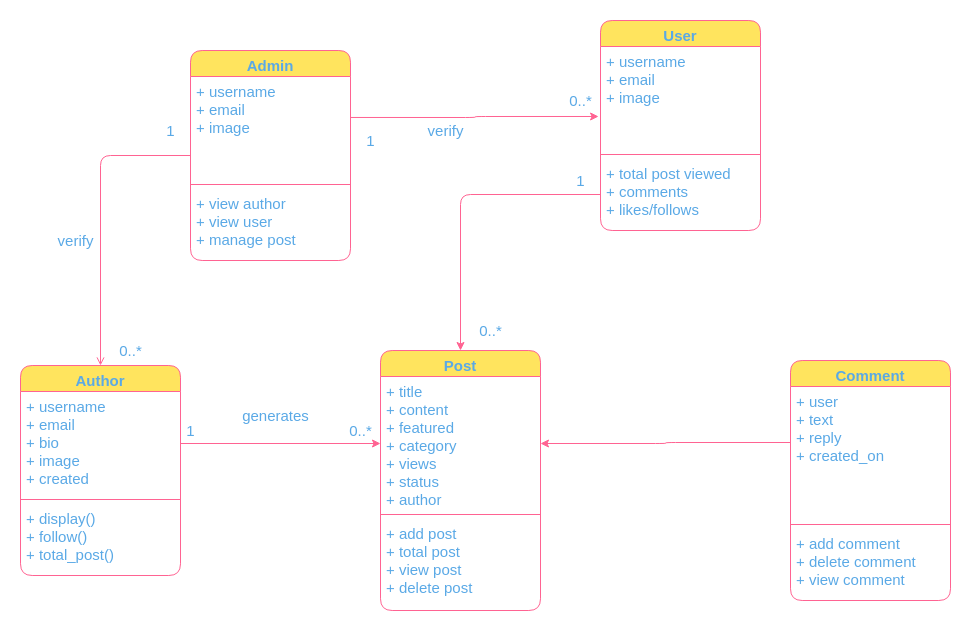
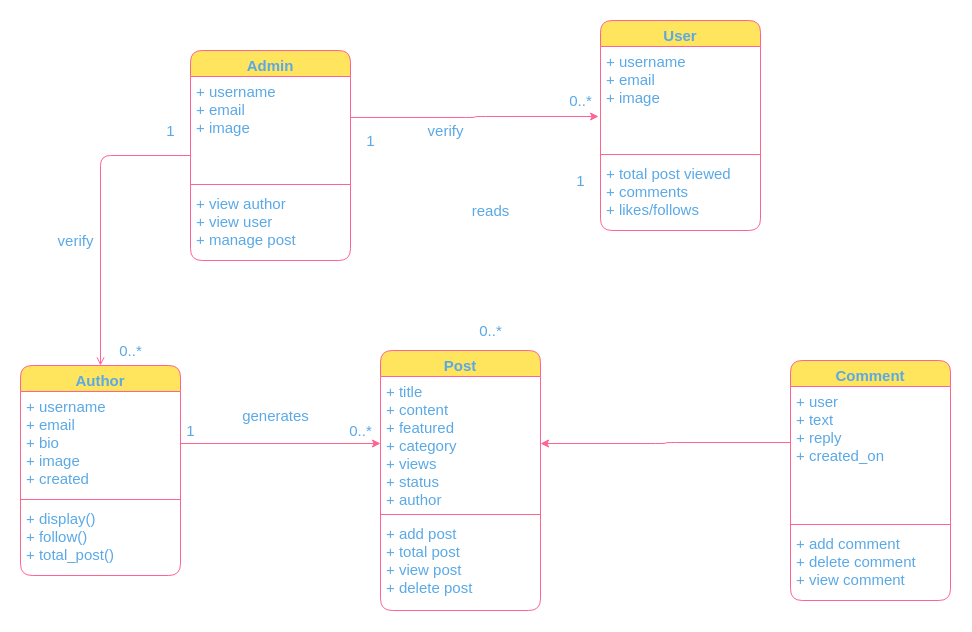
(461, 205) -> none
none -> (491, 211)
